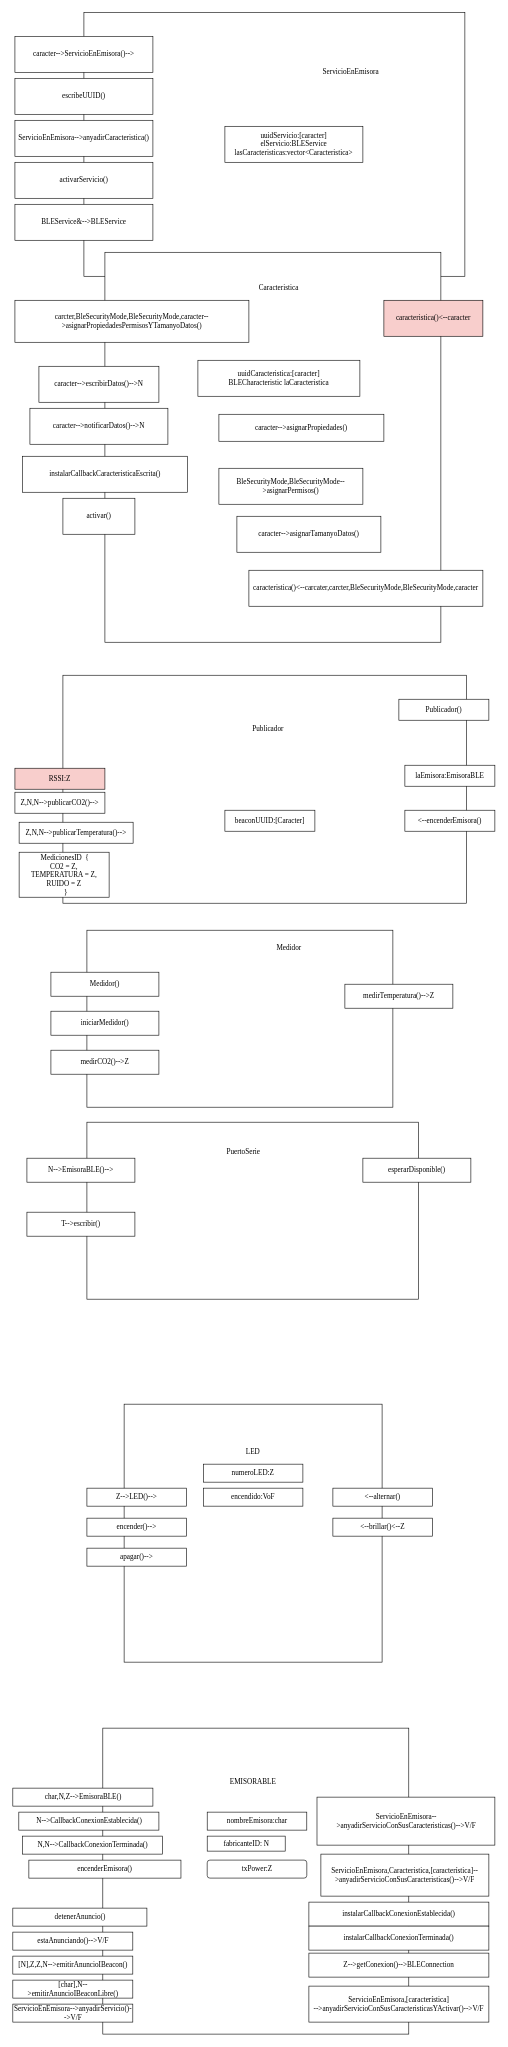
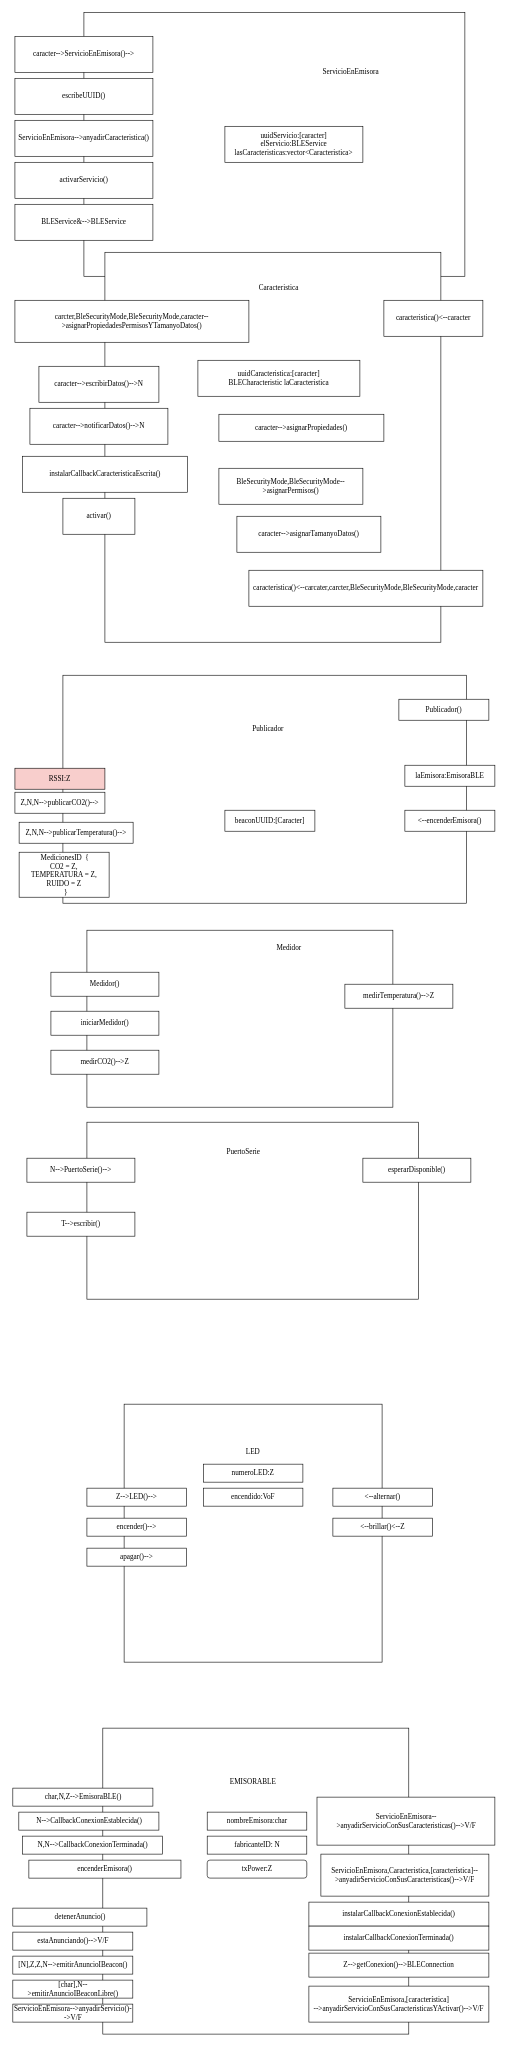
(433, 318) -> (433, 318)
(81, 1170) -> (81, 1170)
(246, 1844) -> (257, 1845)
